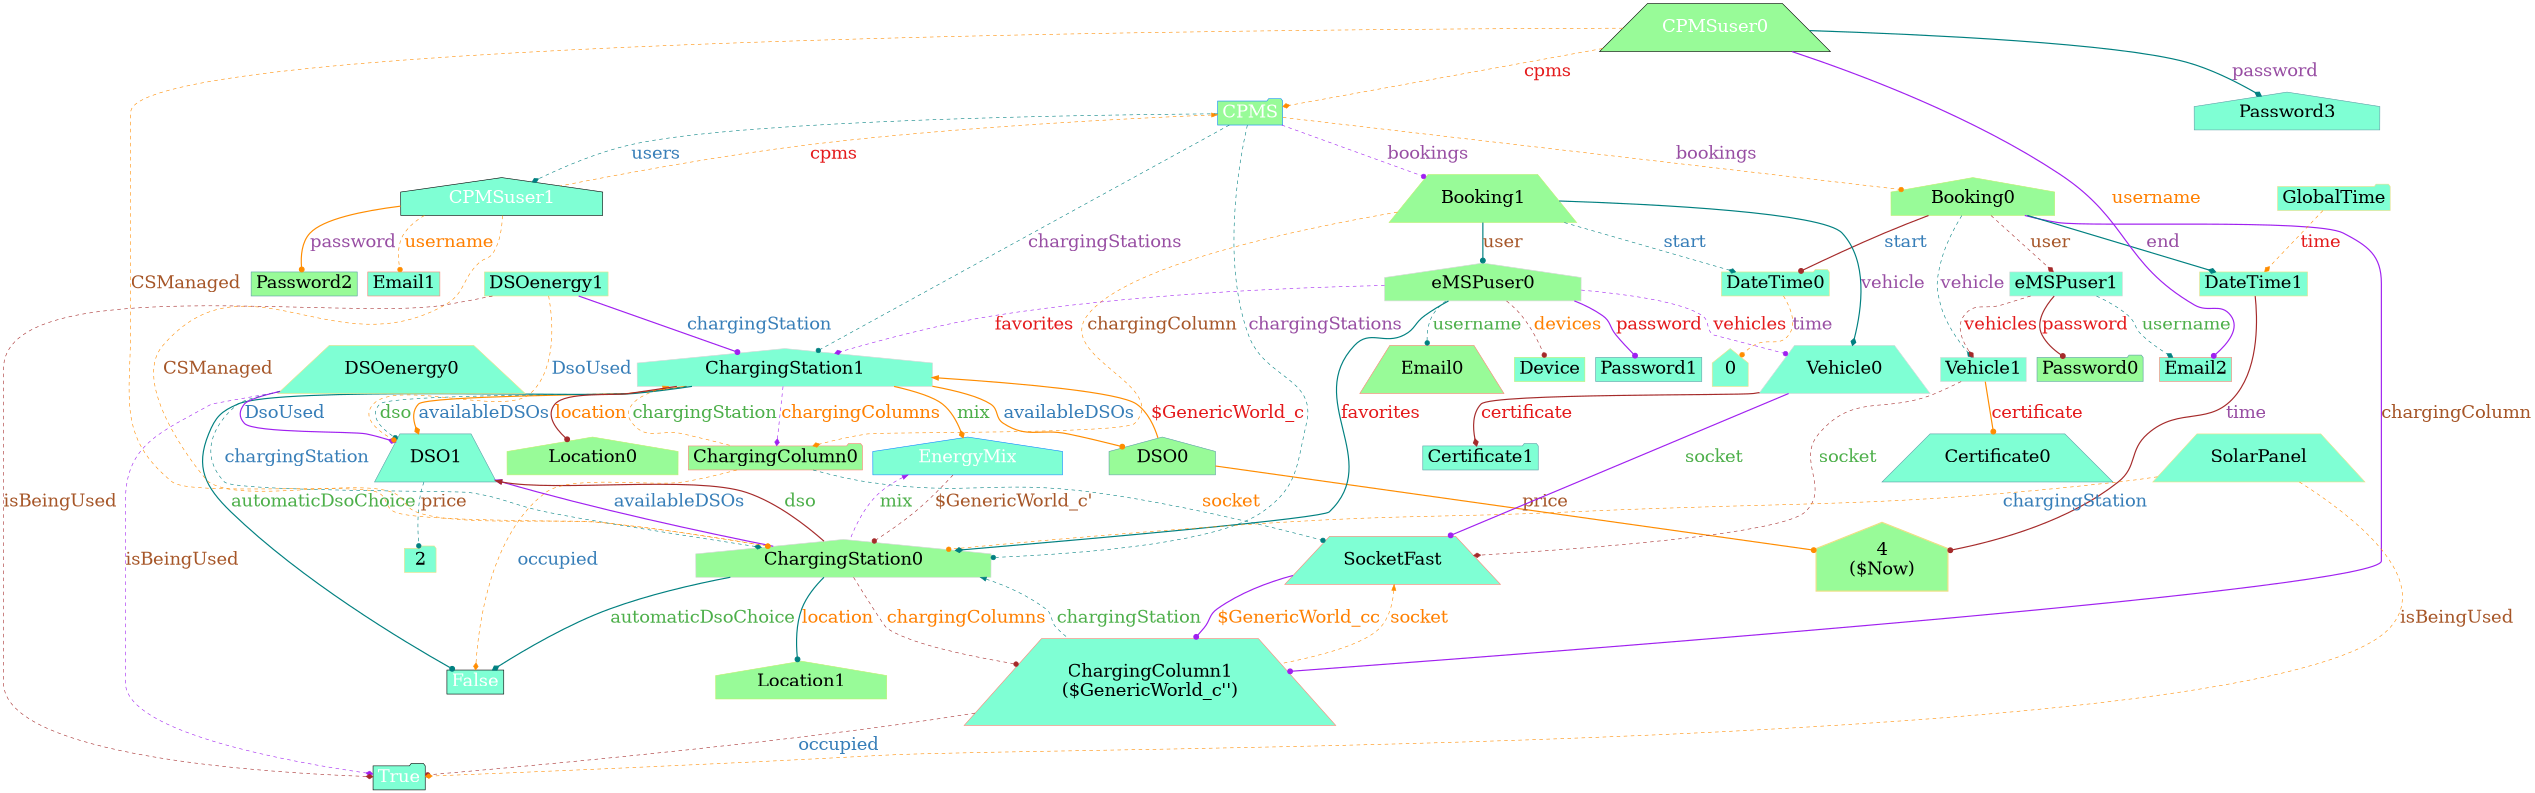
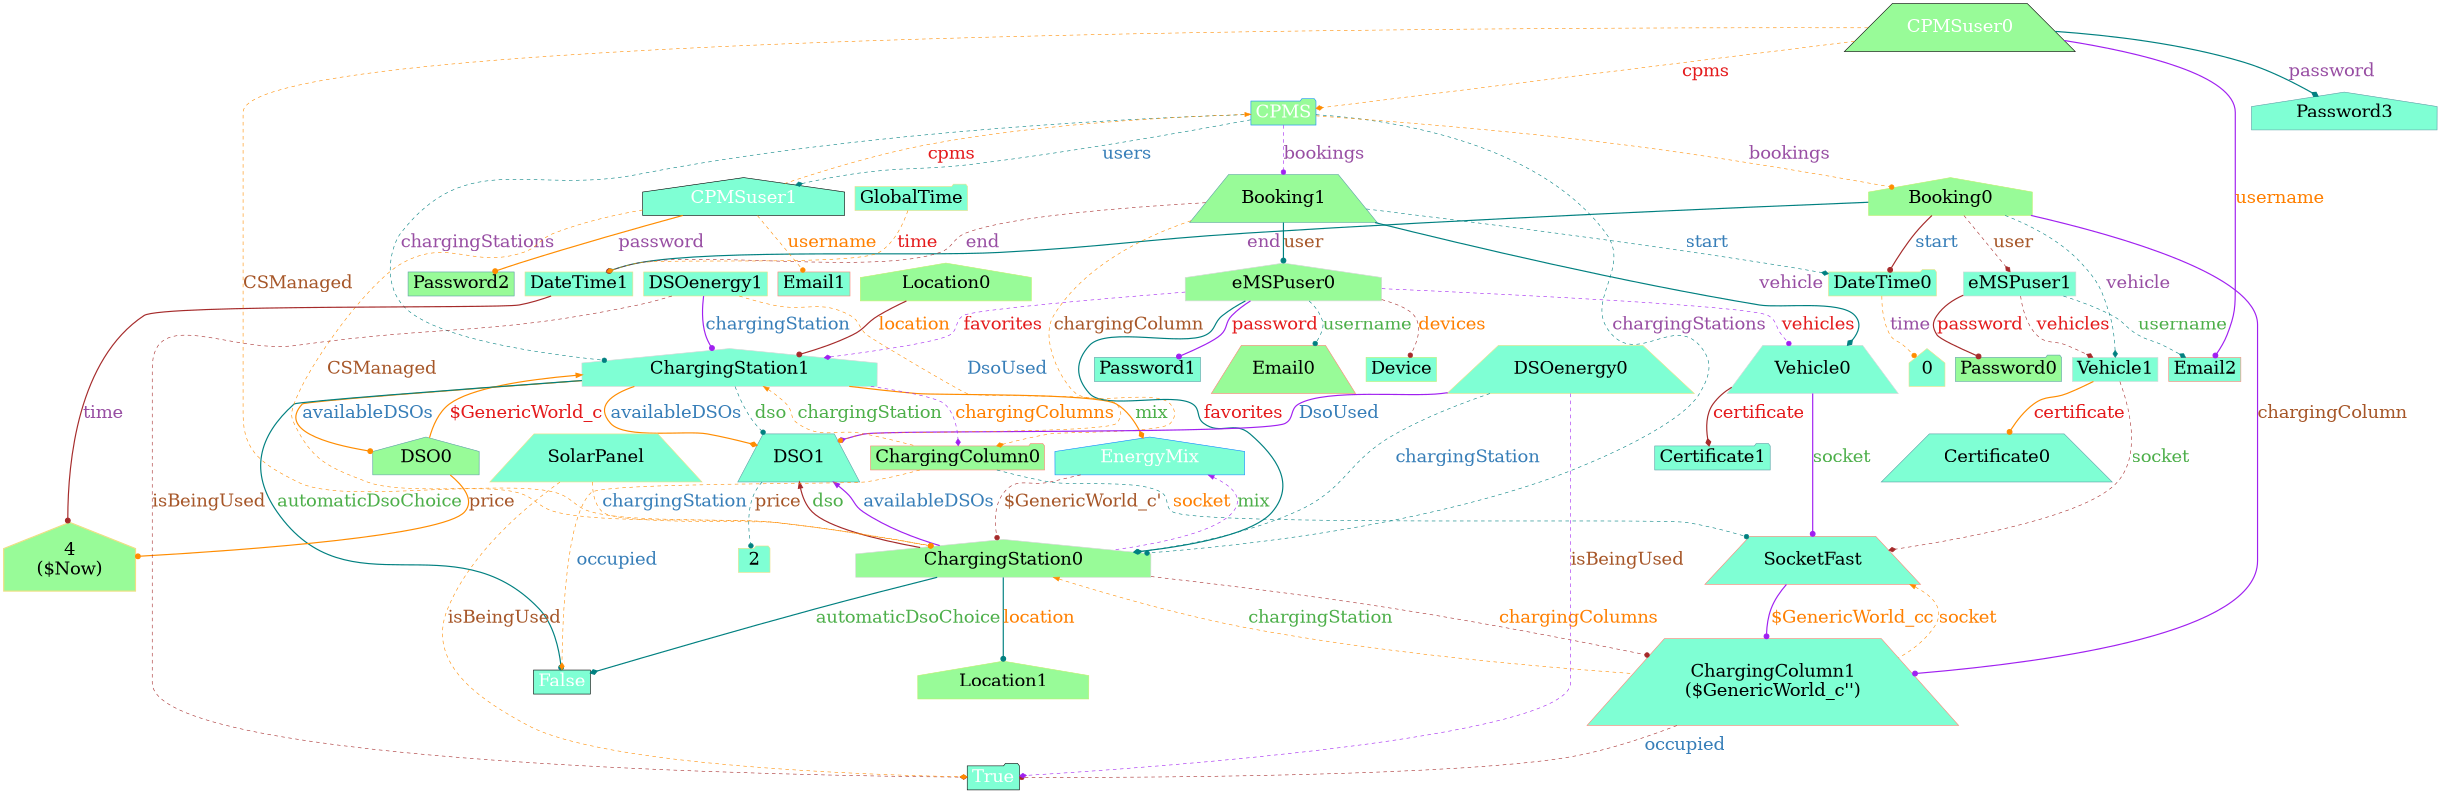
(1483, 199) -> (1283, 199)
none -> (913, 259)
(563, 399) -> (857, 333)
(1034, 601) -> (1343, 644)
